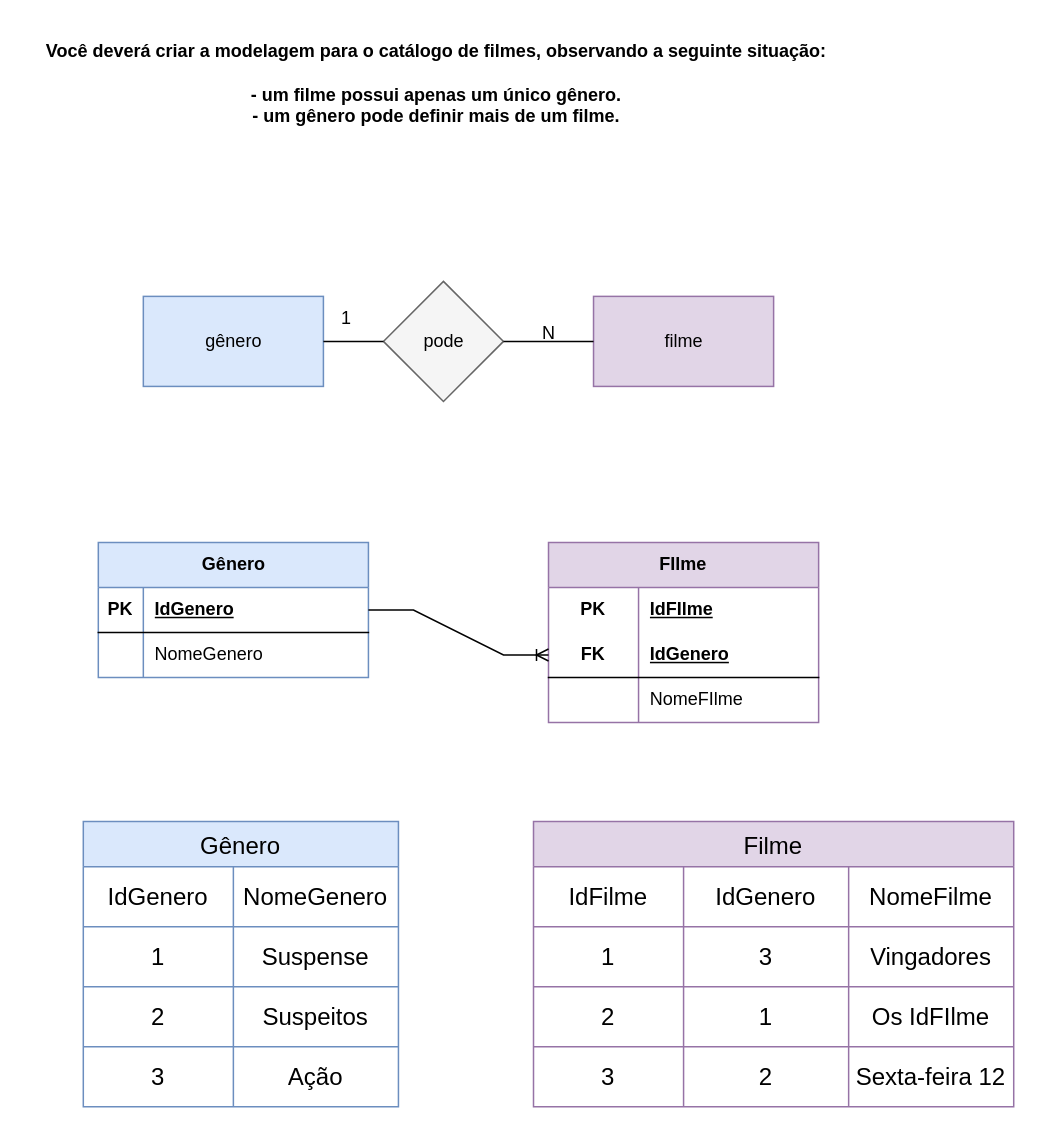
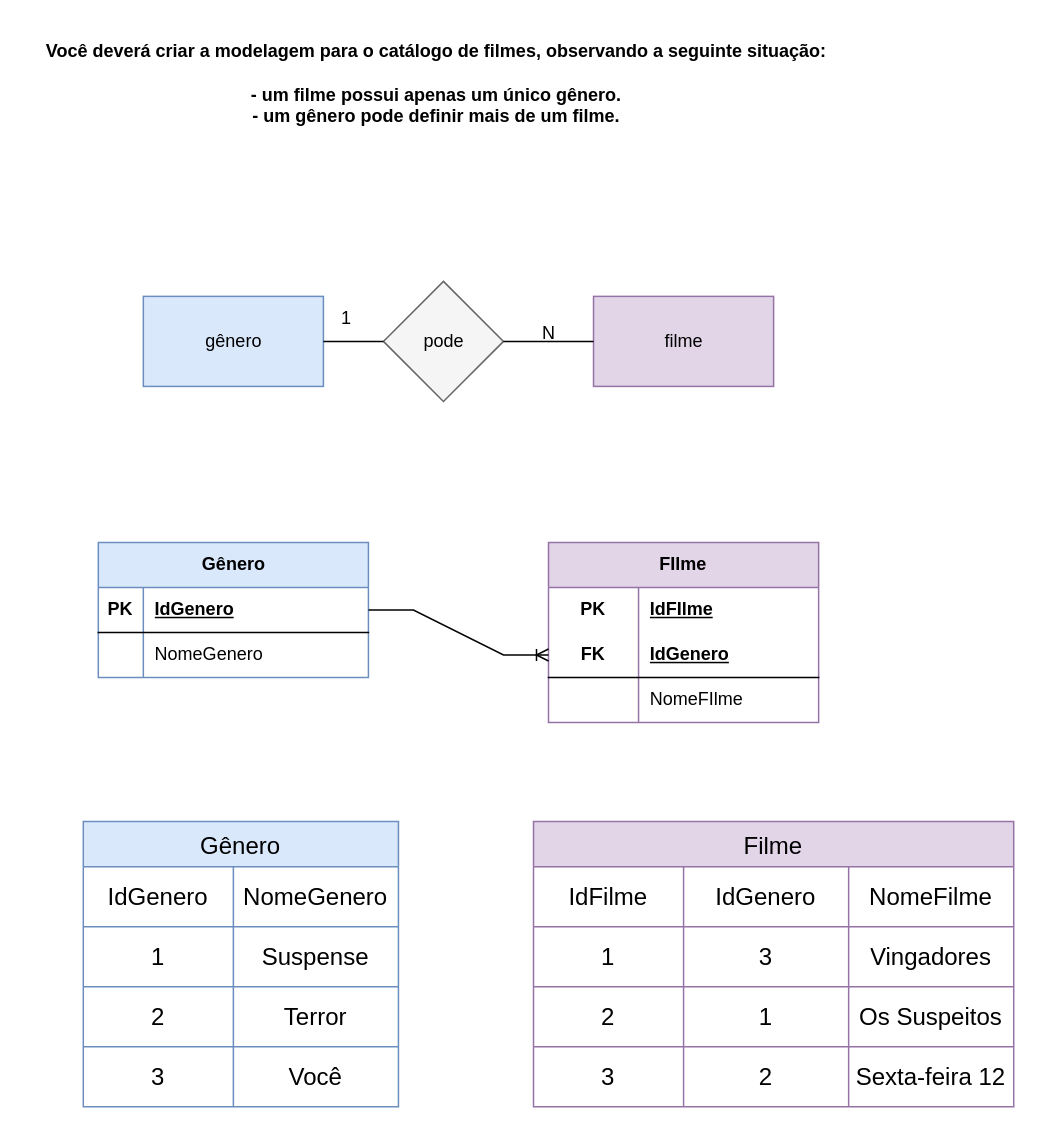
(316, 1016) -> (316, 1016)
(931, 1016) -> (931, 1016)
(316, 1076) -> (316, 1076)
